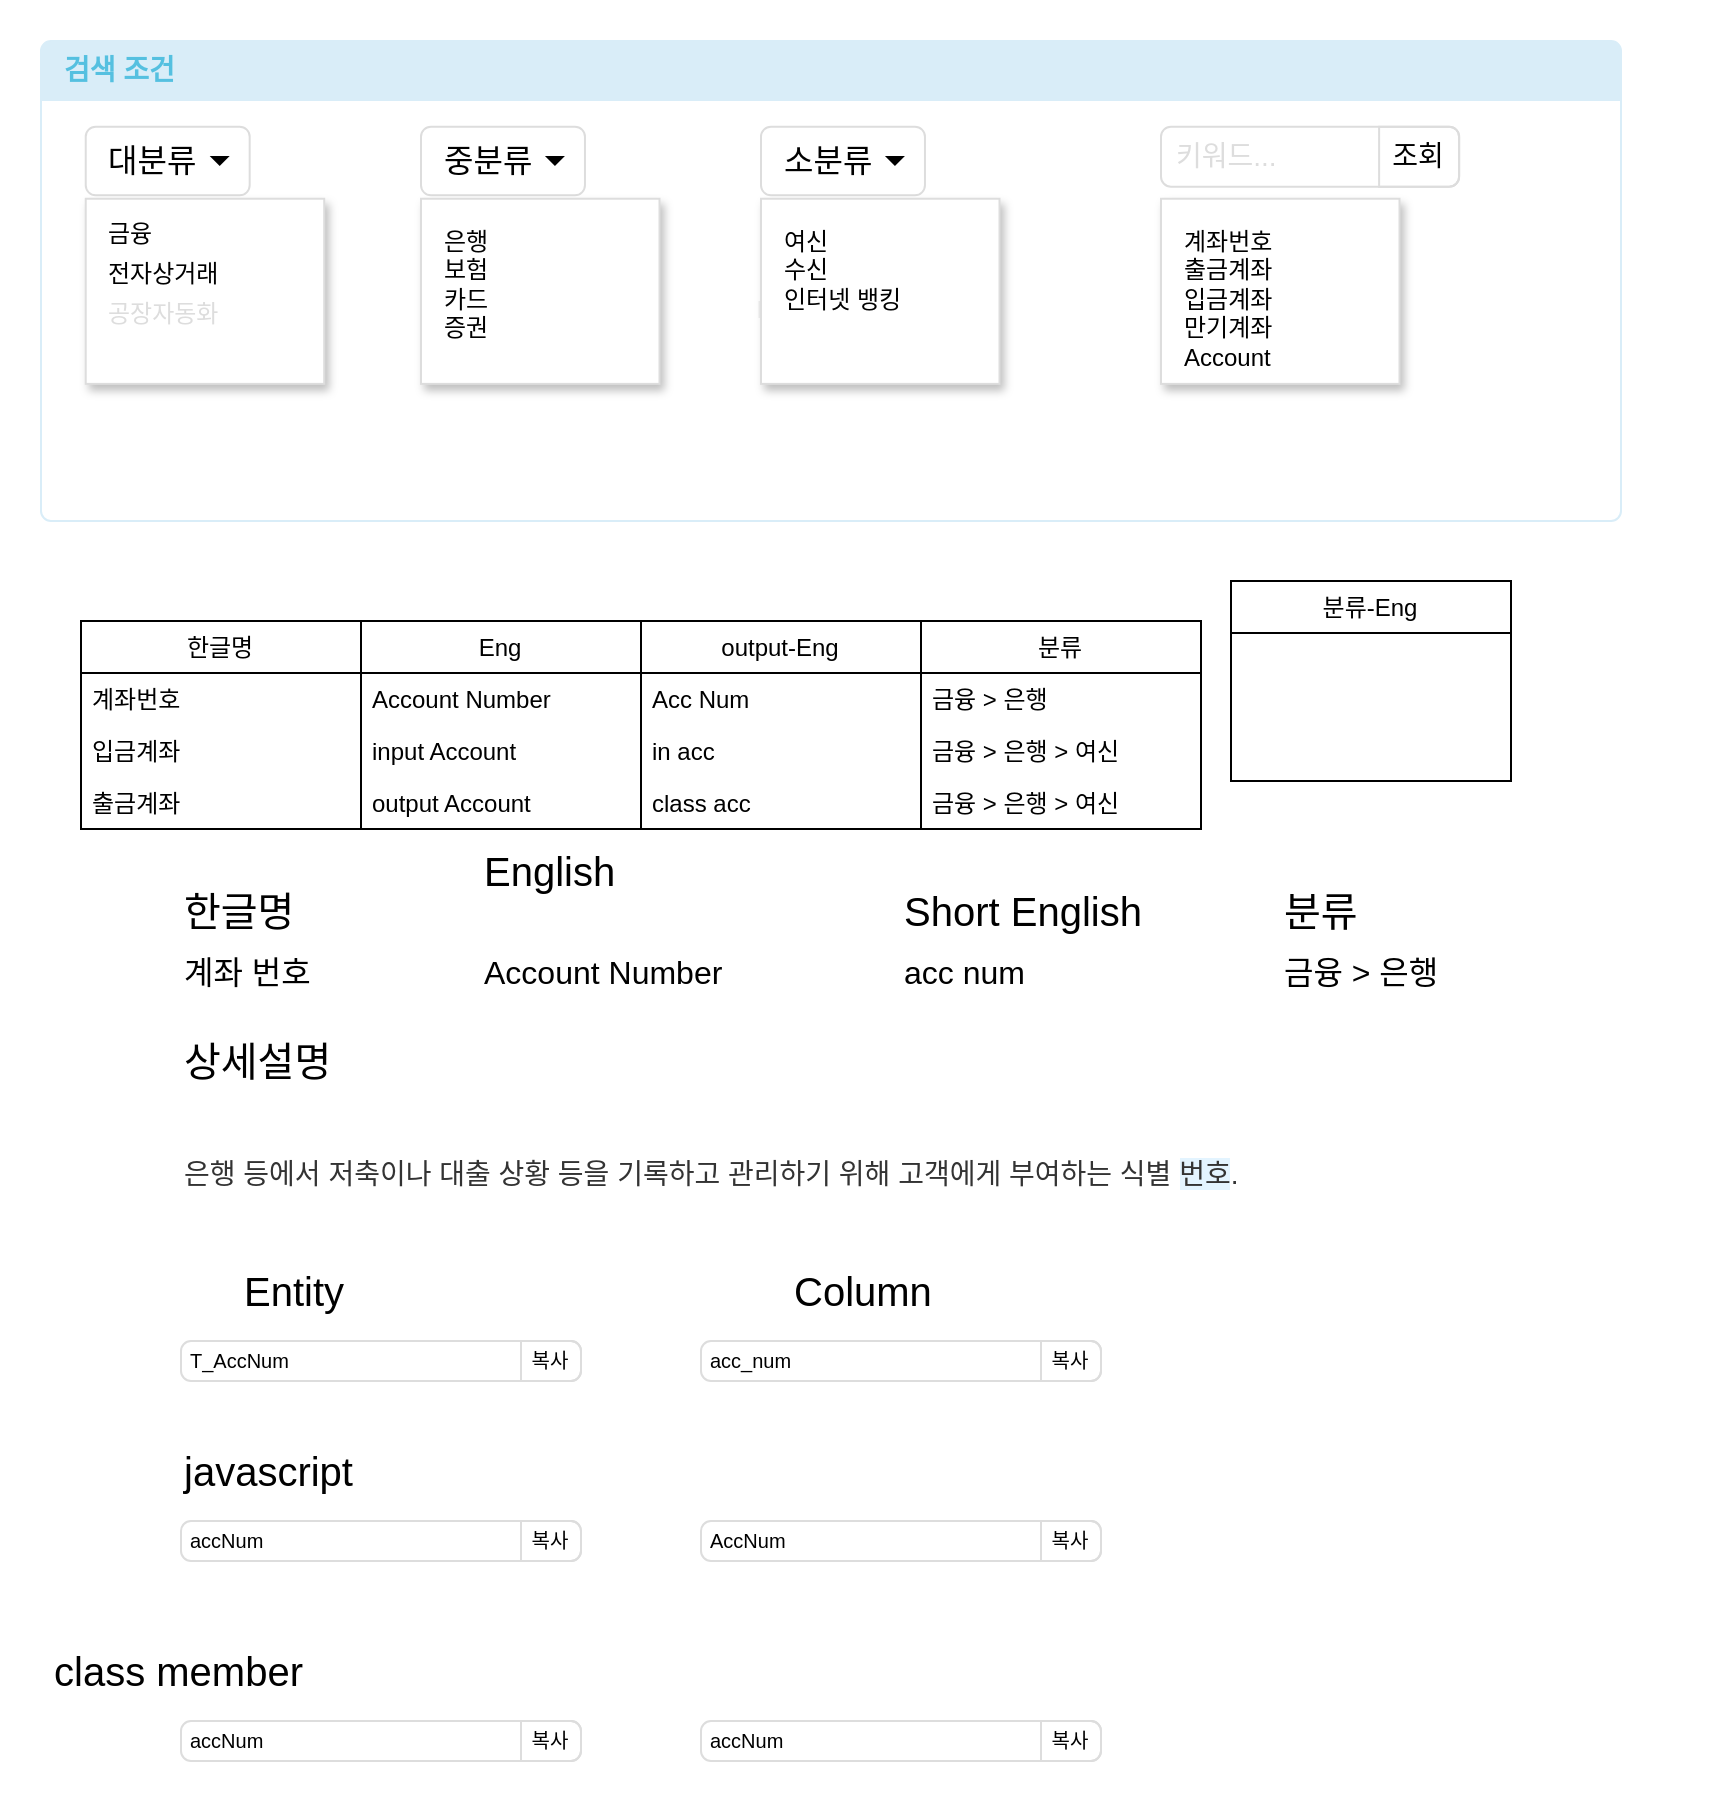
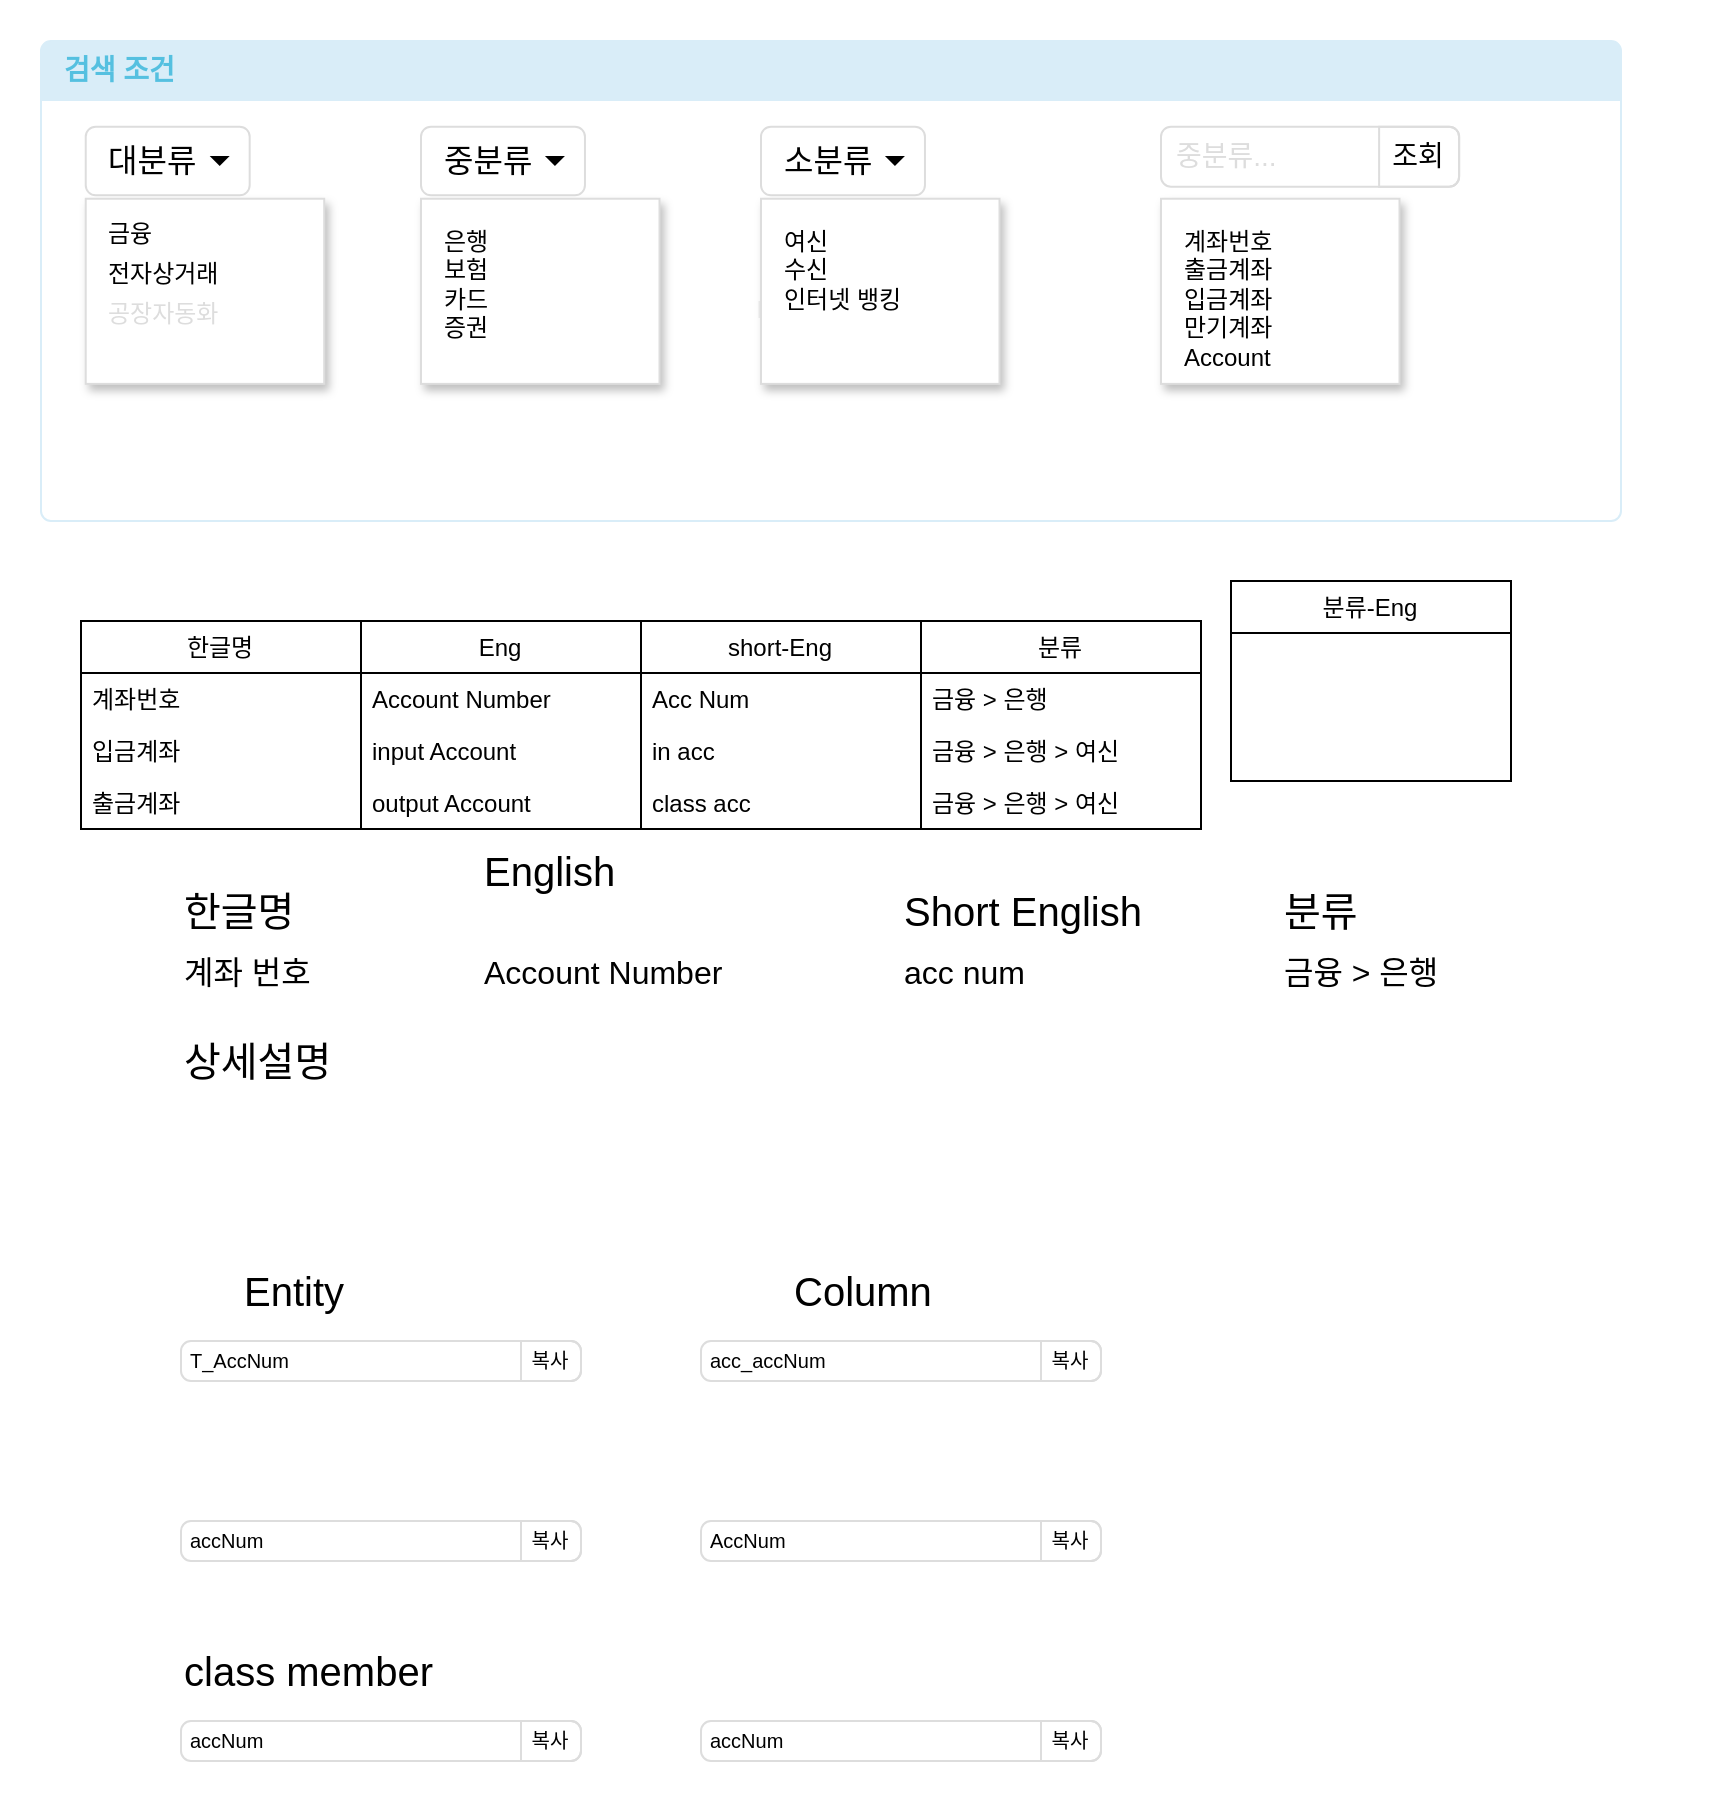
(1232, 157) -> (1232, 157)
(780, 648) -> (780, 648)
(781, 1171) -> none
(750, 1361) -> (767, 1361)
(291, 1471) -> none
(191, 1671) -> (321, 1671)
